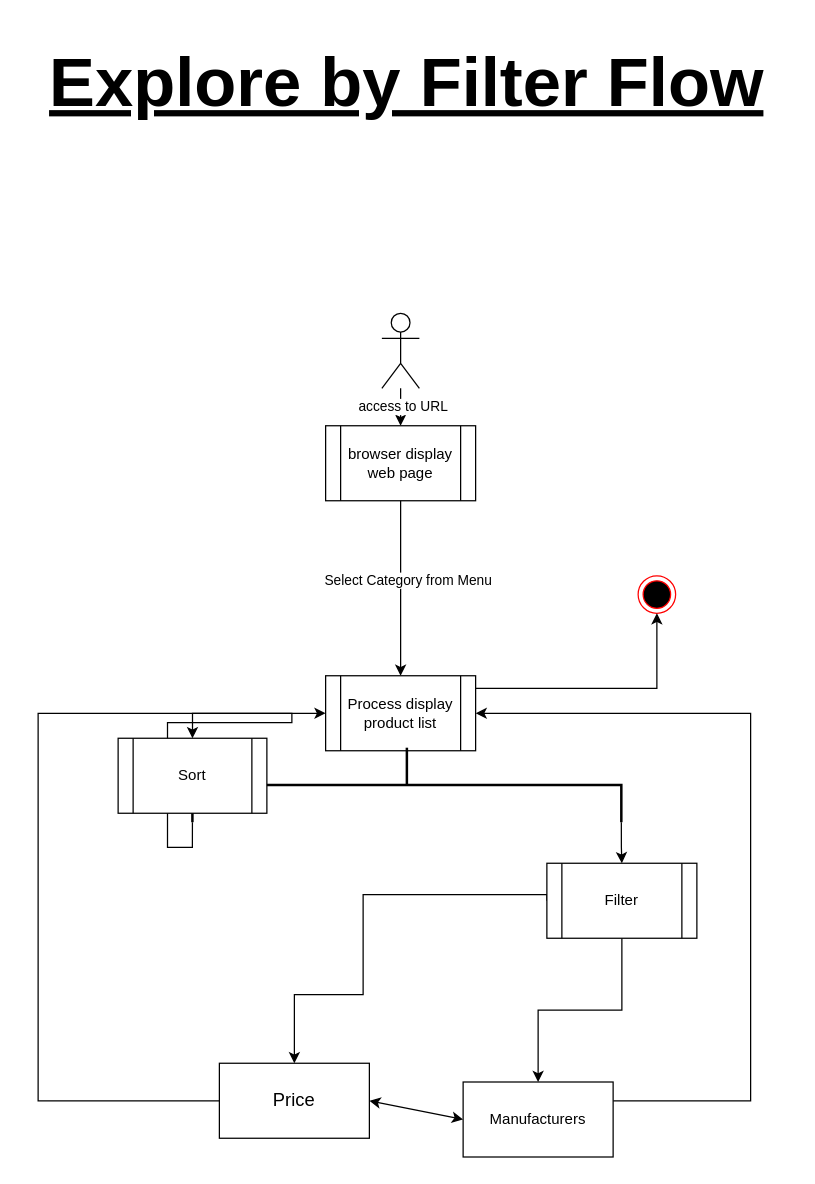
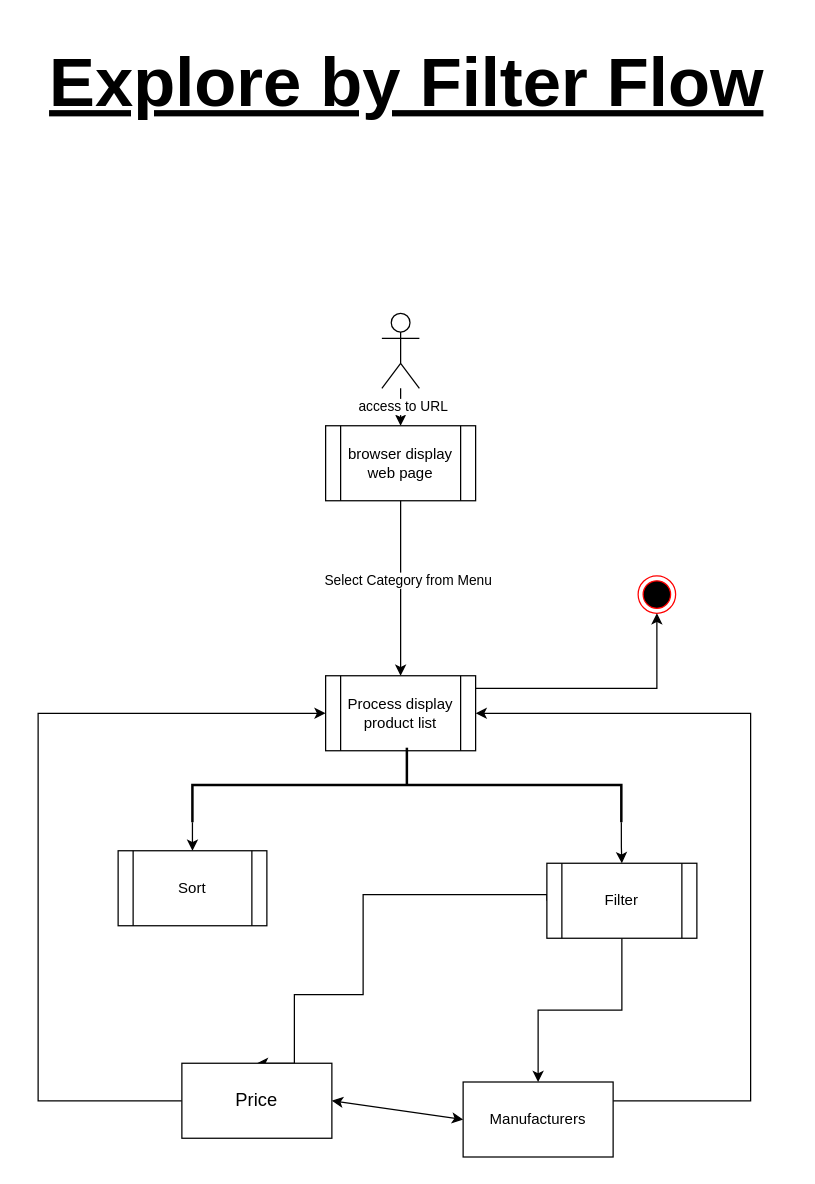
(193, 776) -> (193, 888)
(294, 1101) -> (257, 1101)
